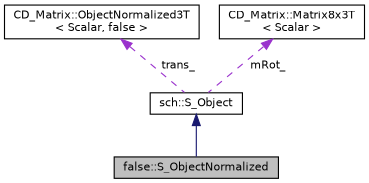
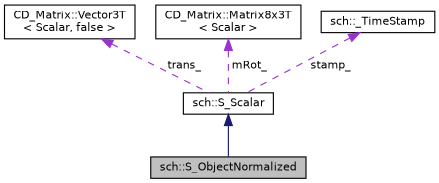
(102, 22) -> (70, 22)
none -> (378, 22)
(196, 104) -> (228, 104)
(196, 168) -> (228, 168)
